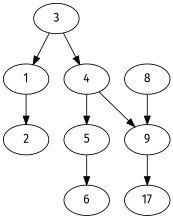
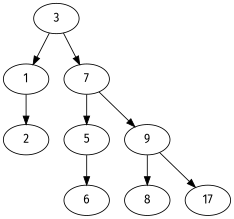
(87, 79) -> (87, 79)
(147, 105) -> (147, 166)
